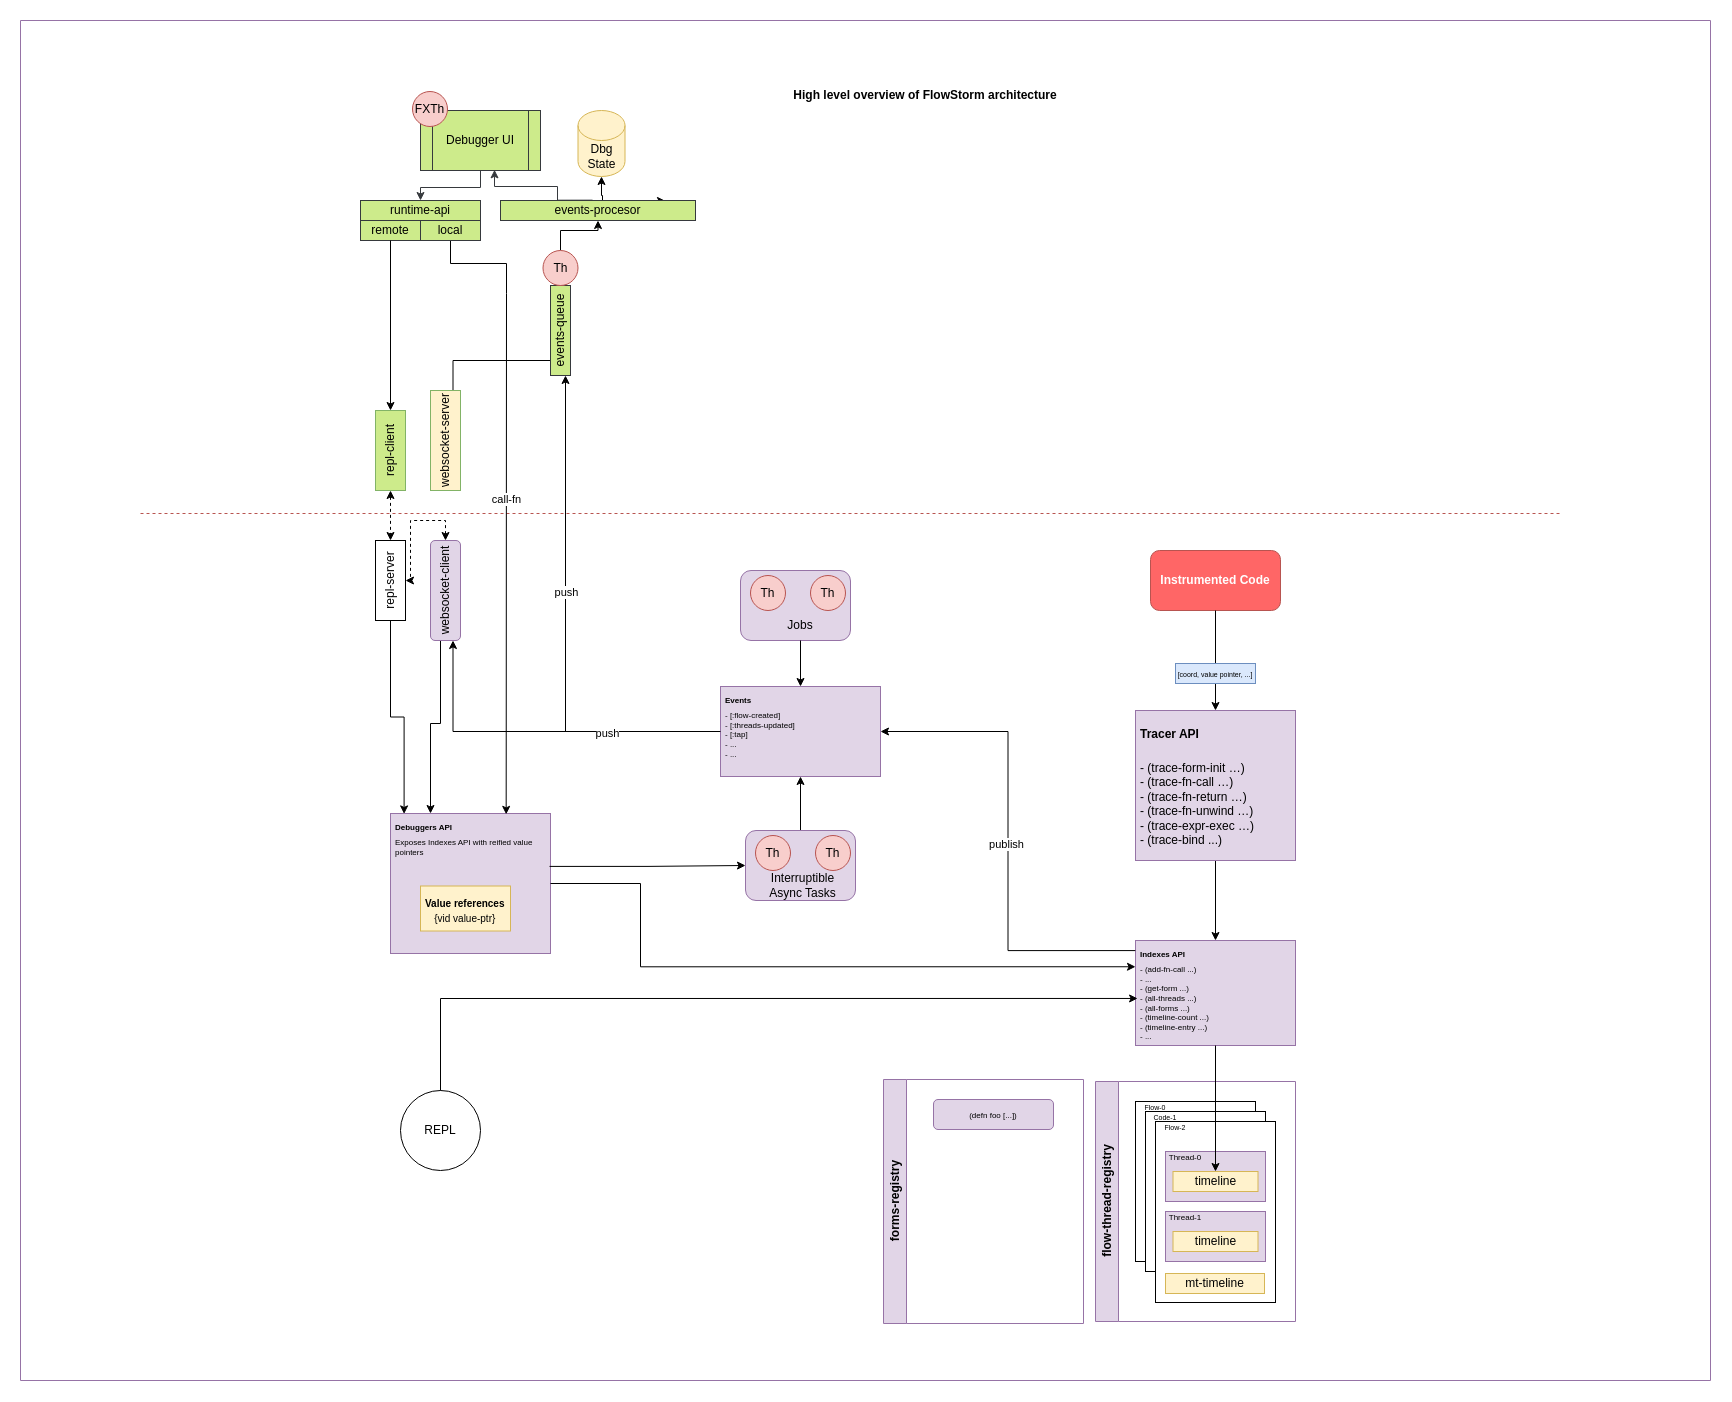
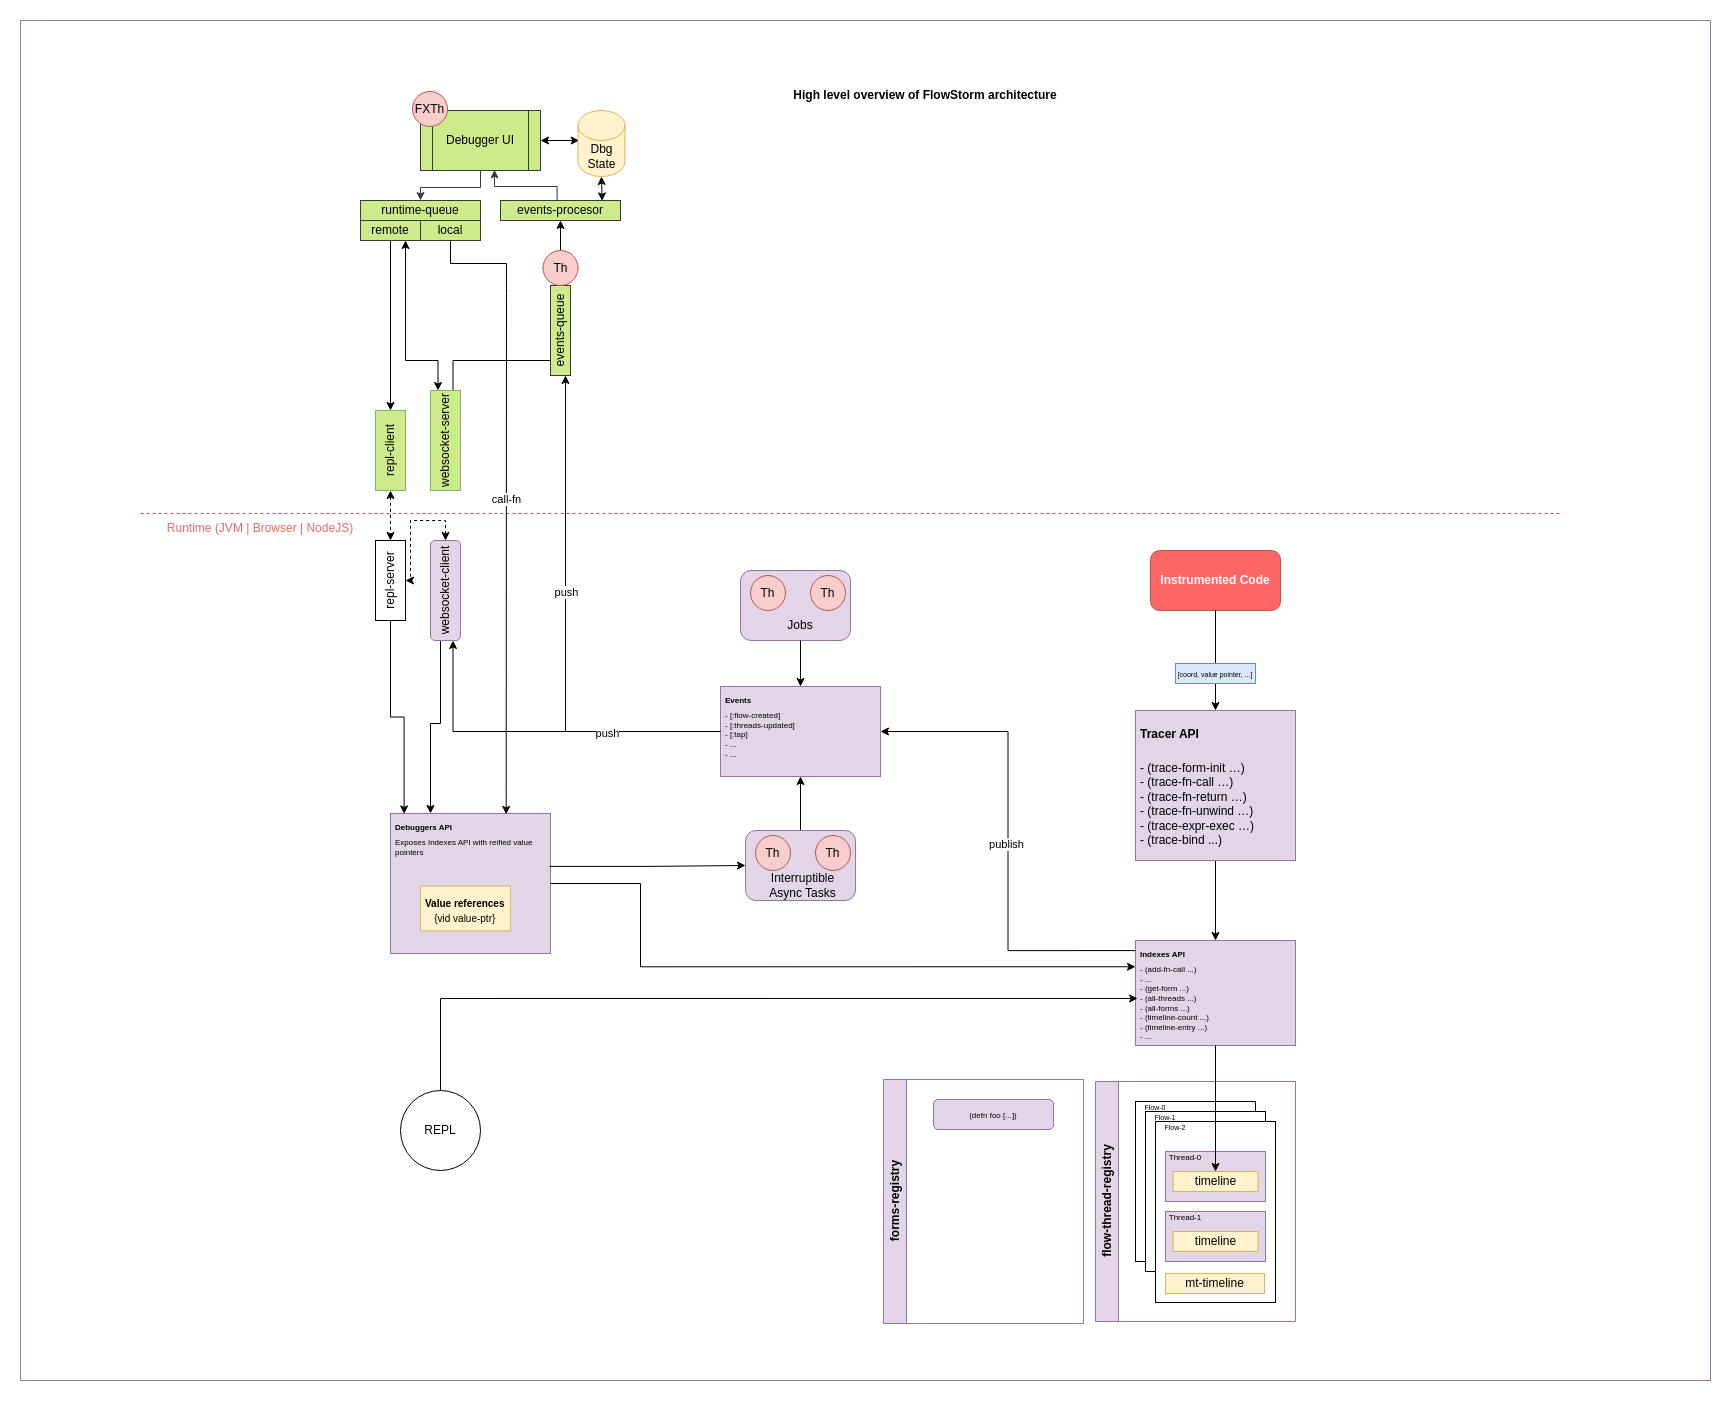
none -> (559, 141)
(421, 211) -> (421, 211)
(598, 211) -> (561, 211)
none -> (406, 331)
(446, 441) -> (446, 441)
none -> (261, 529)
(1166, 1117) -> (1166, 1117)
